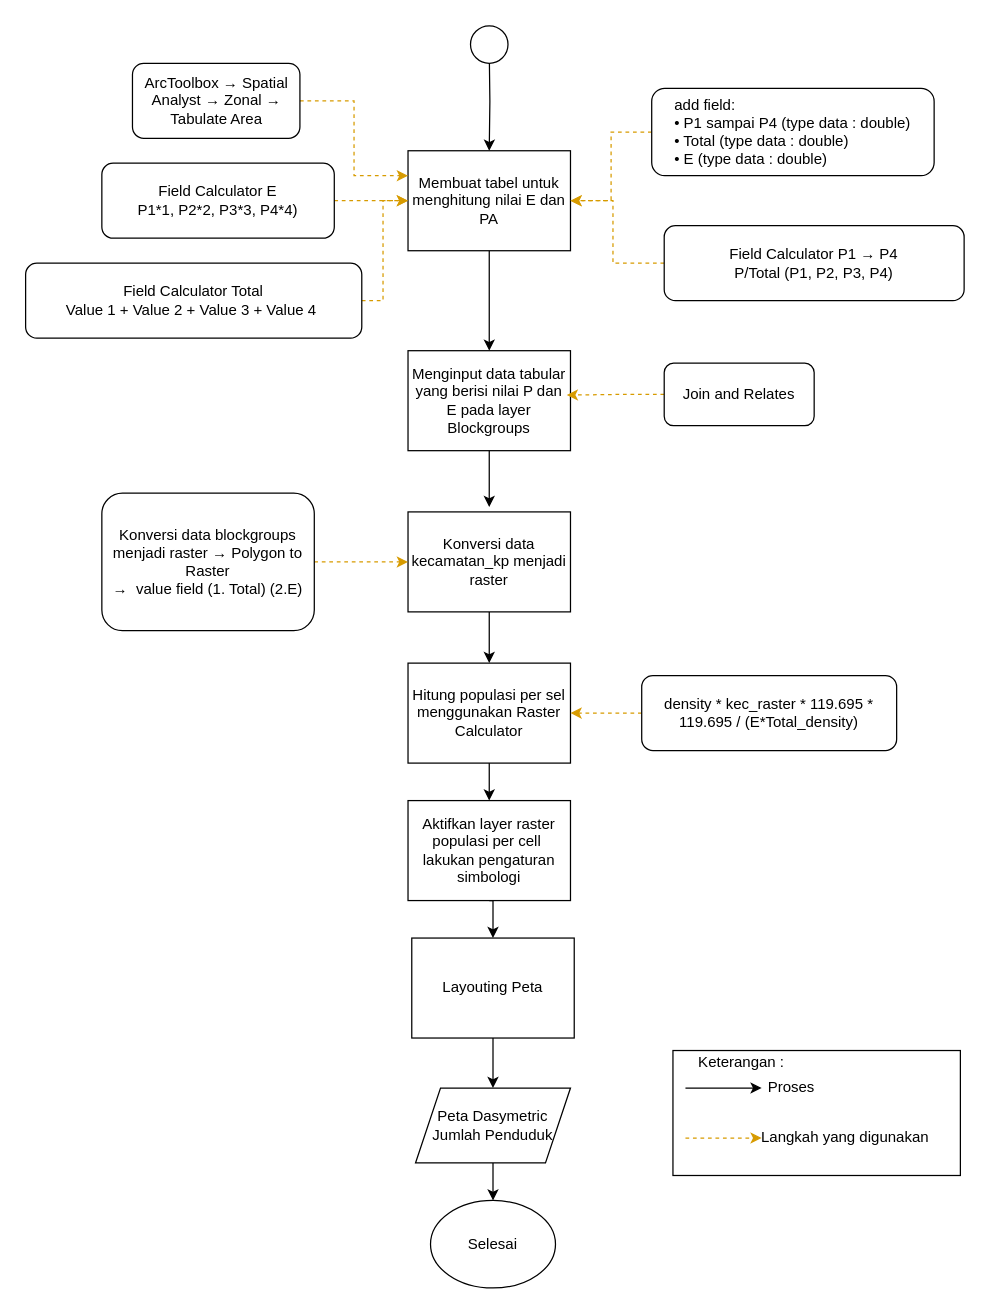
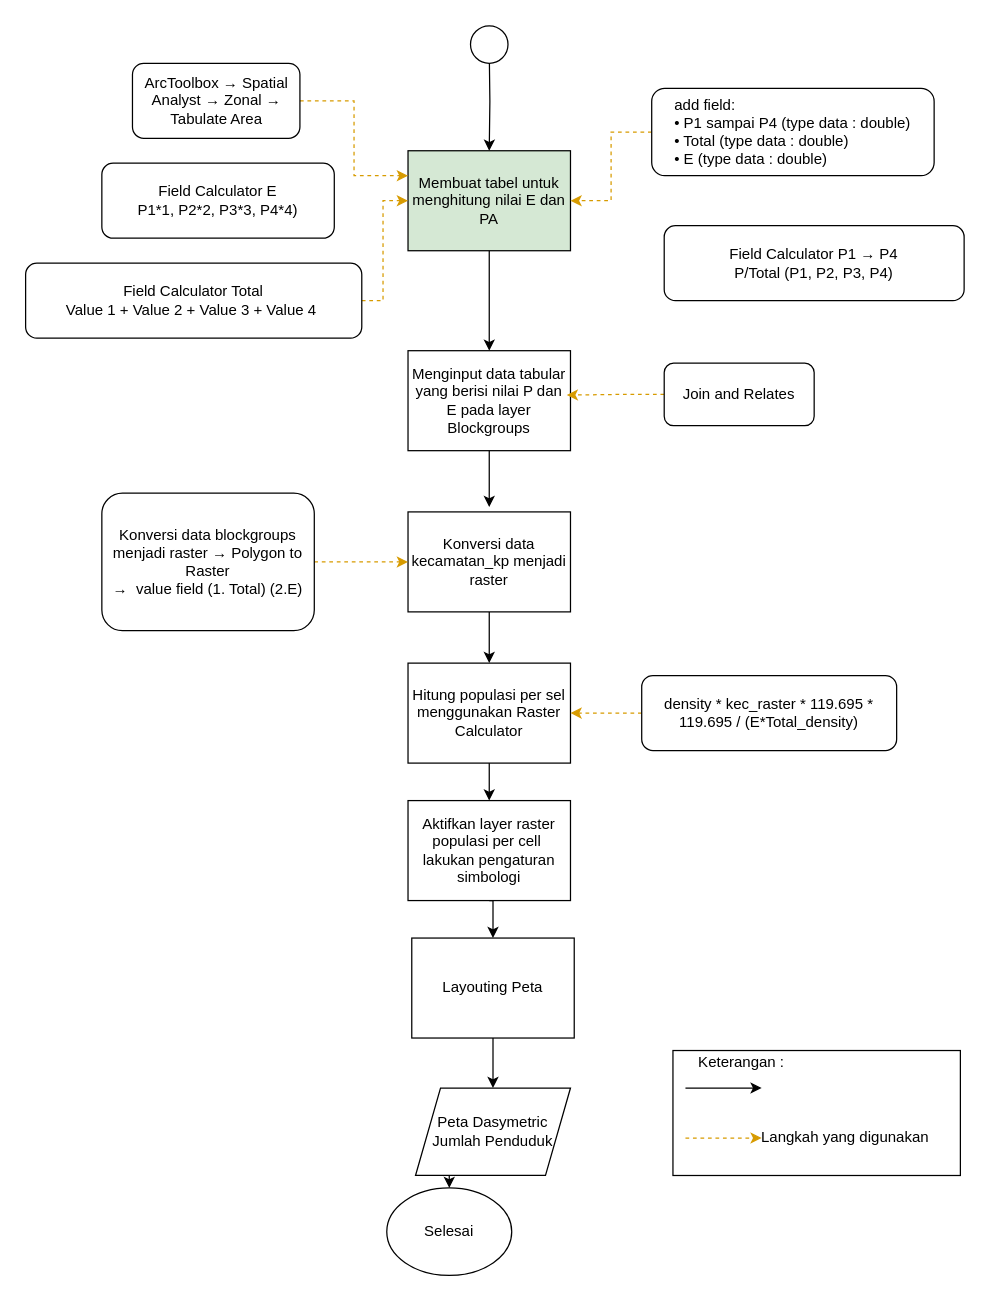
(357, 201) -> none
(489, 201) -> (489, 201)
(613, 257) -> none
(792, 1088) -> none
(493, 1126) -> (493, 1132)
(493, 1244) -> (449, 1232)
